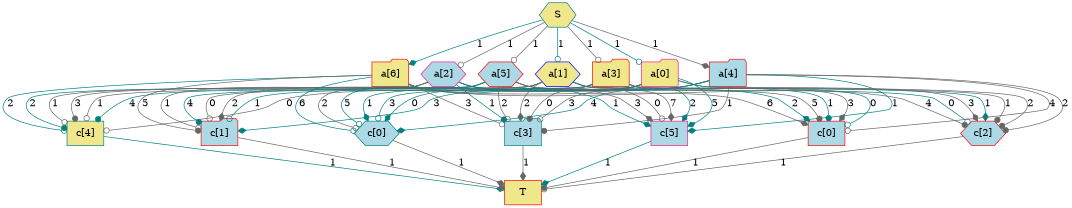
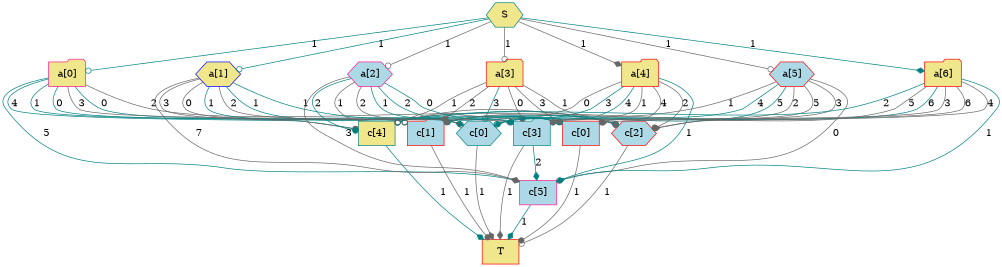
(728, 74) -> (640, 74)
(668, 89) -> (535, 159)
